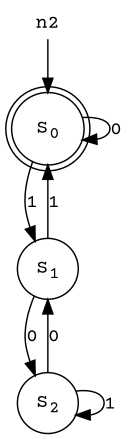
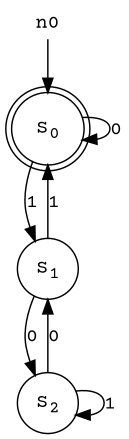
(48, 22) -> (48, 22)
